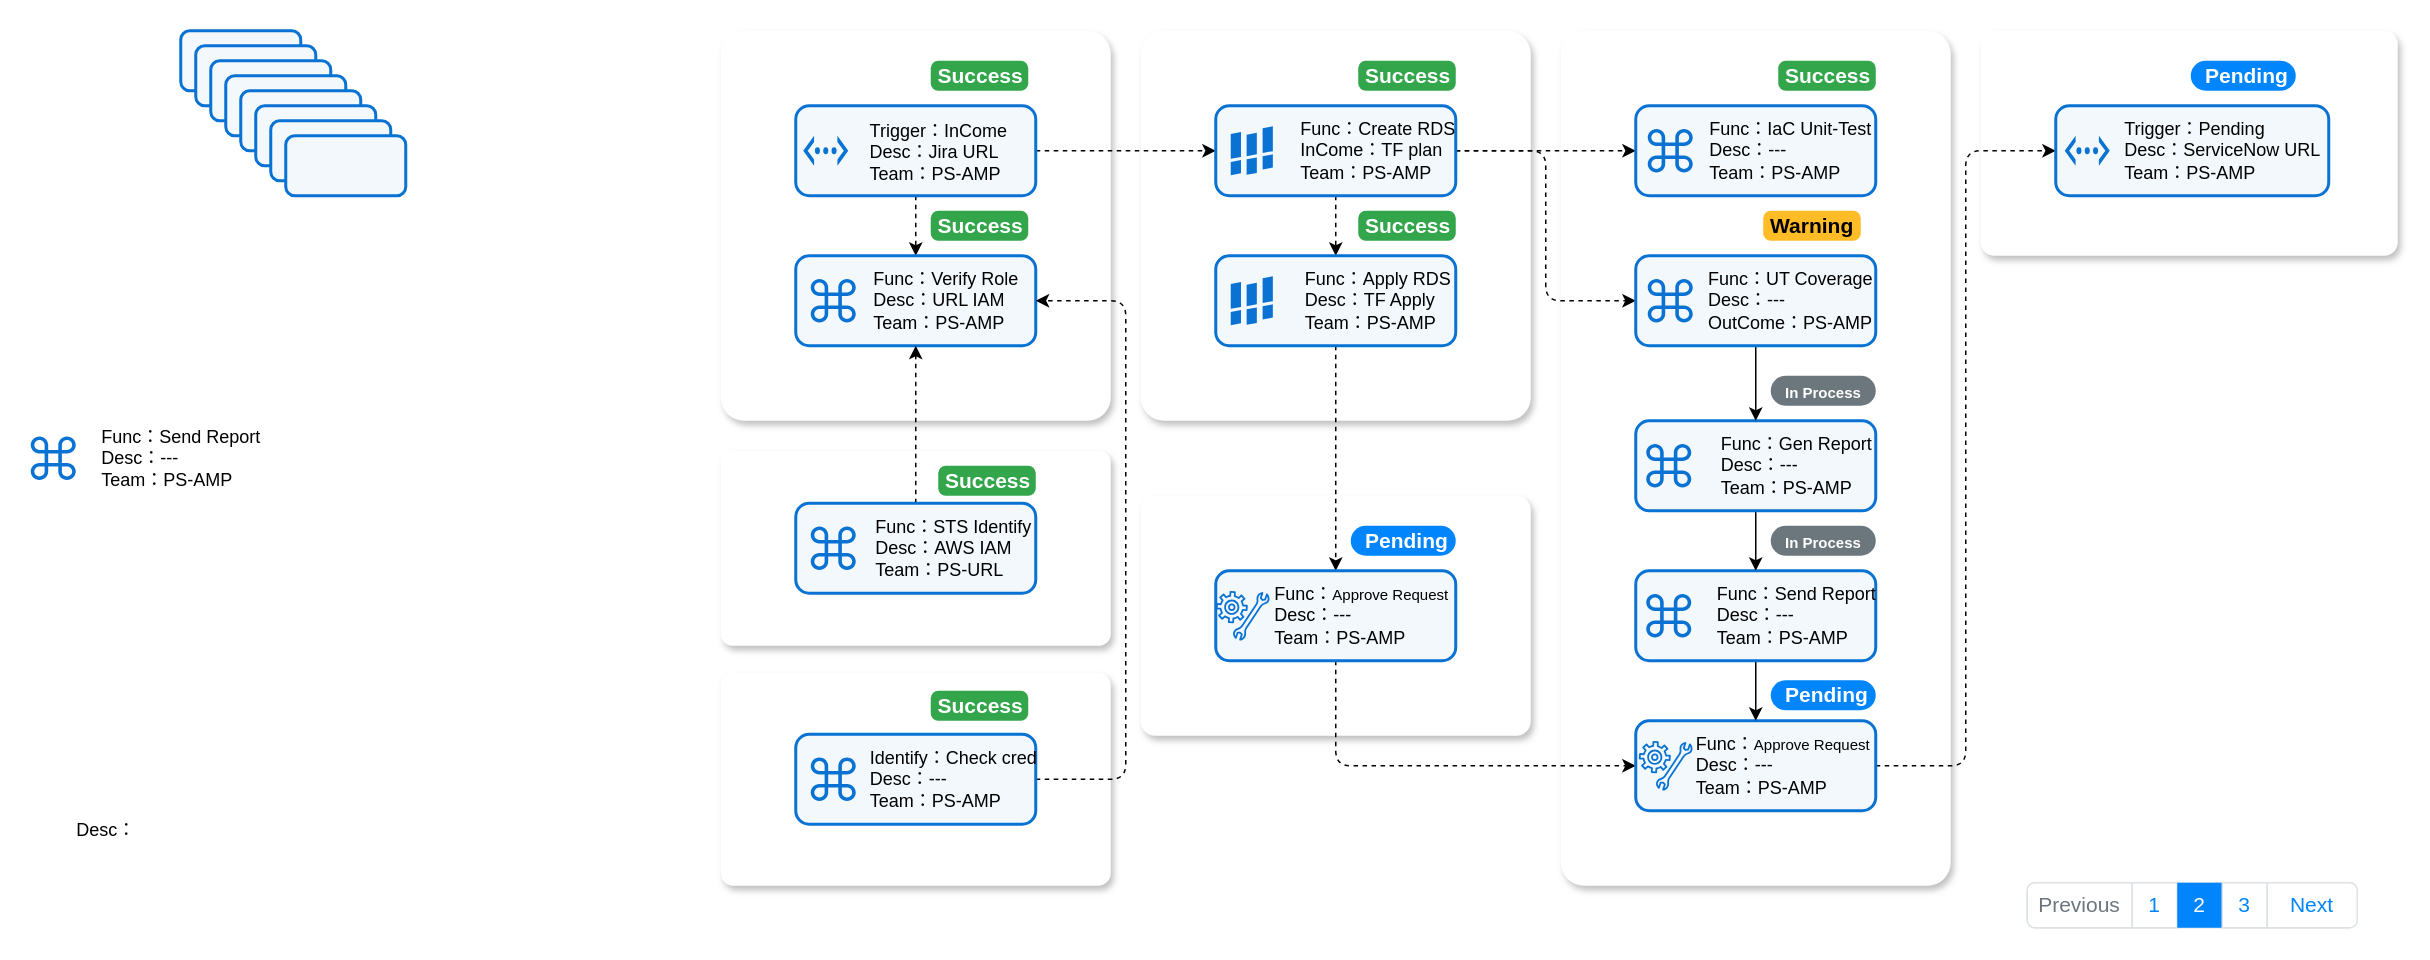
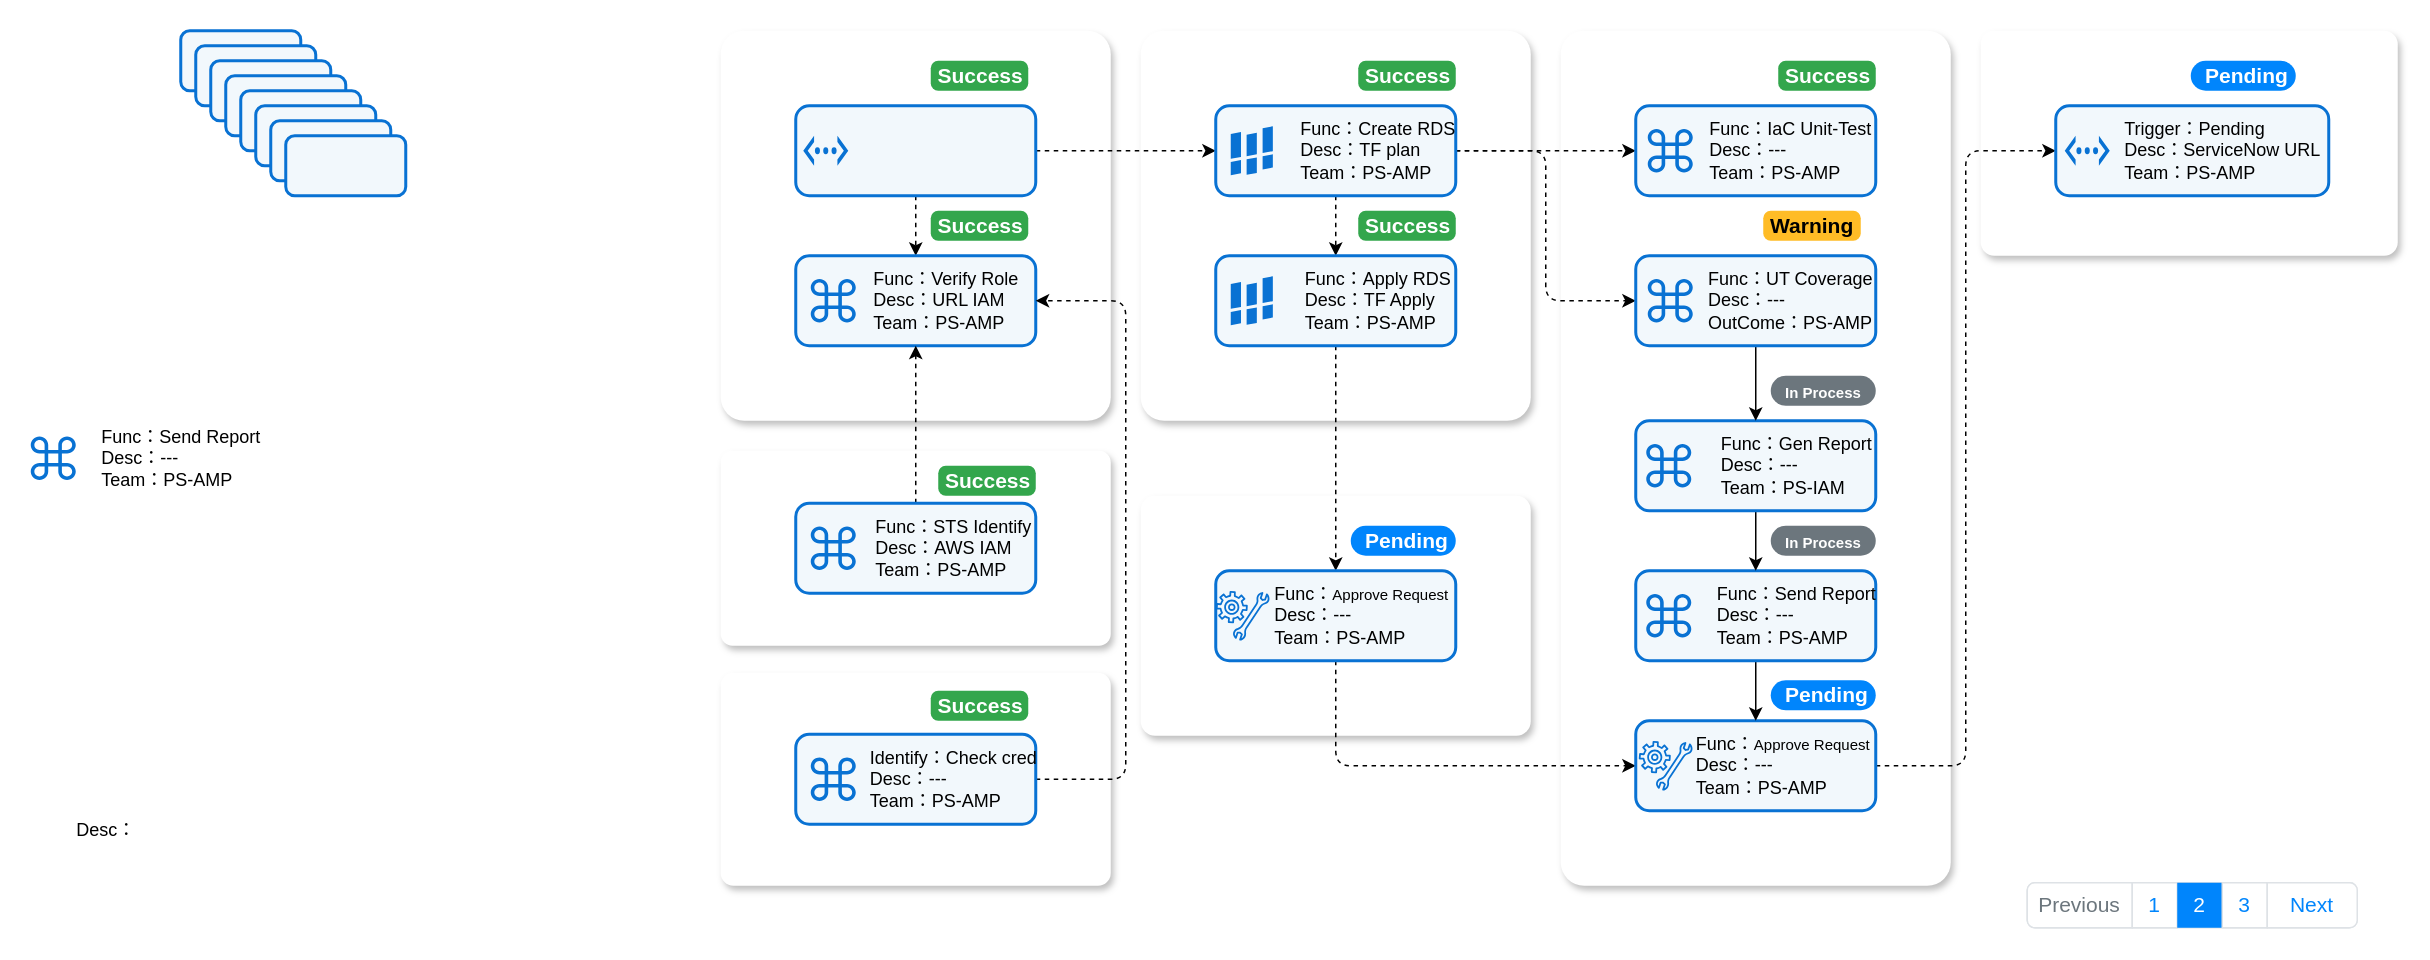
(1379, 151) -> (1379, 151)
(938, 152) -> none
(1797, 466) -> (1797, 466)
(954, 548) -> (954, 548)
